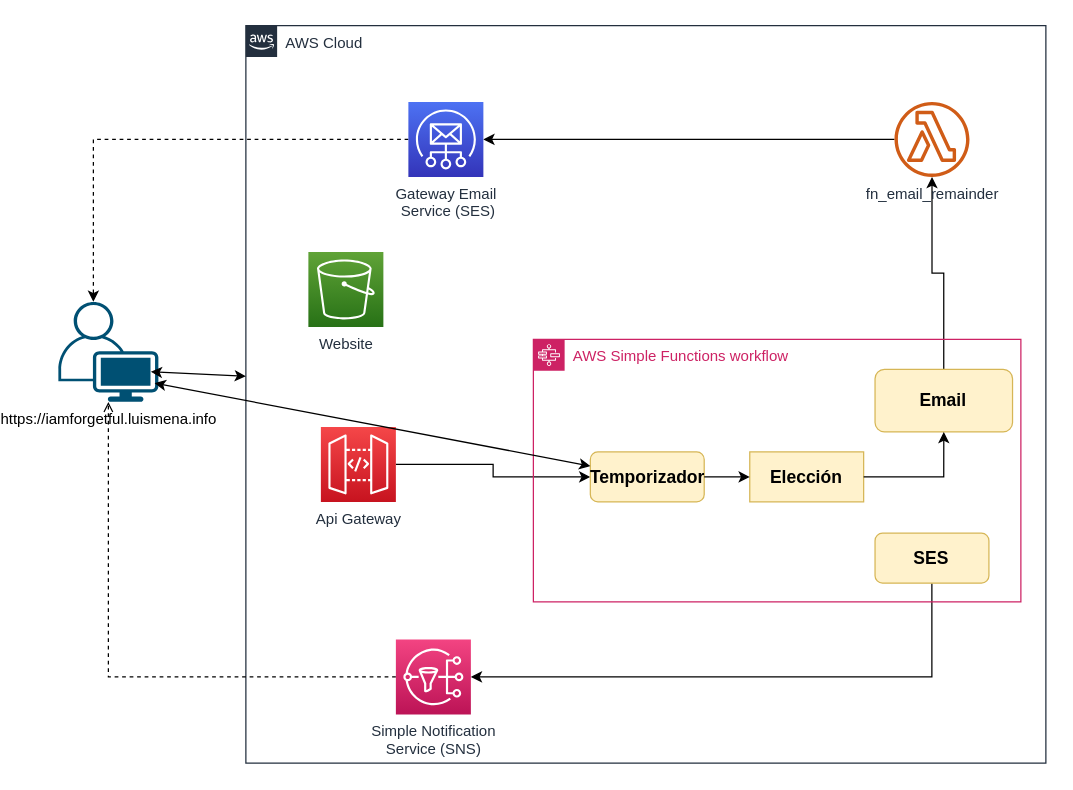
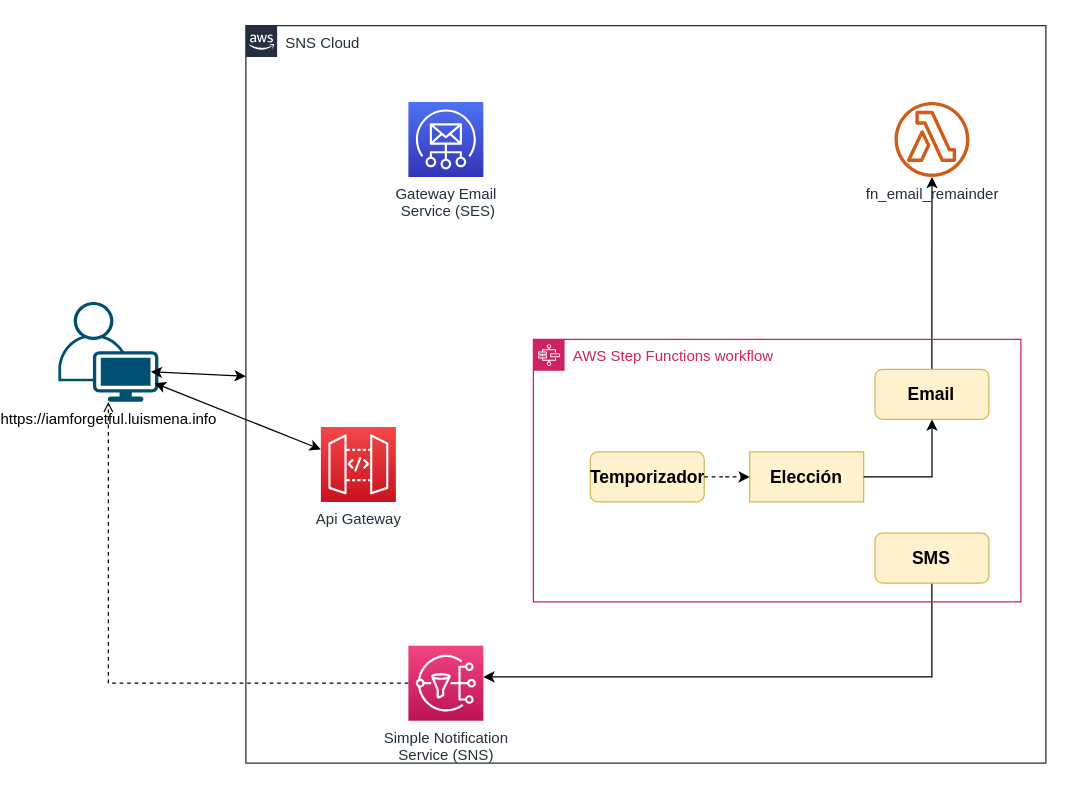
(320, 43) -> (320, 43)
(174, 139) -> none
(693, 139) -> none
(346, 289) -> none
(681, 357) -> (677, 357)
(944, 401) -> (932, 394)
(372, 425) -> (238, 416)
(493, 466) -> none
(727, 477) -> (727, 477)
(931, 558) -> (931, 558)
(433, 677) -> (446, 683)
